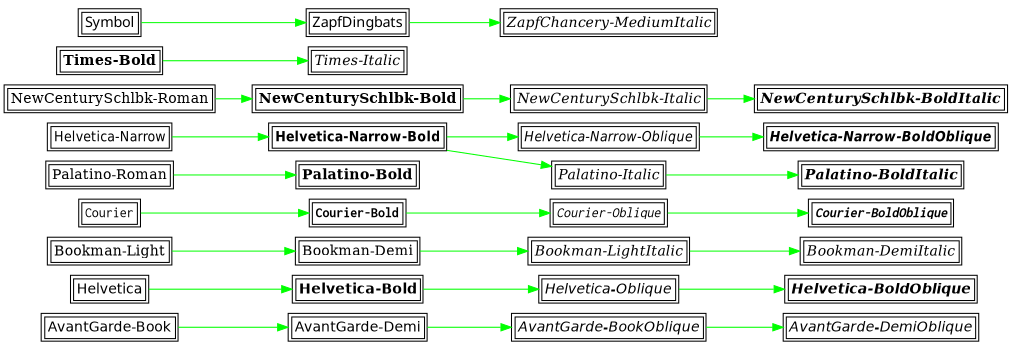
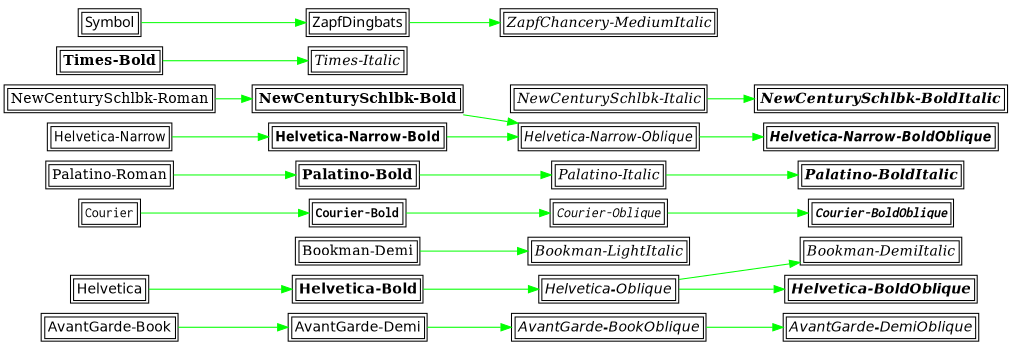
(481, 99) -> (485, 118)
(494, 158) -> (480, 175)
(110, 251) -> none
(740, 251) -> (734, 272)
